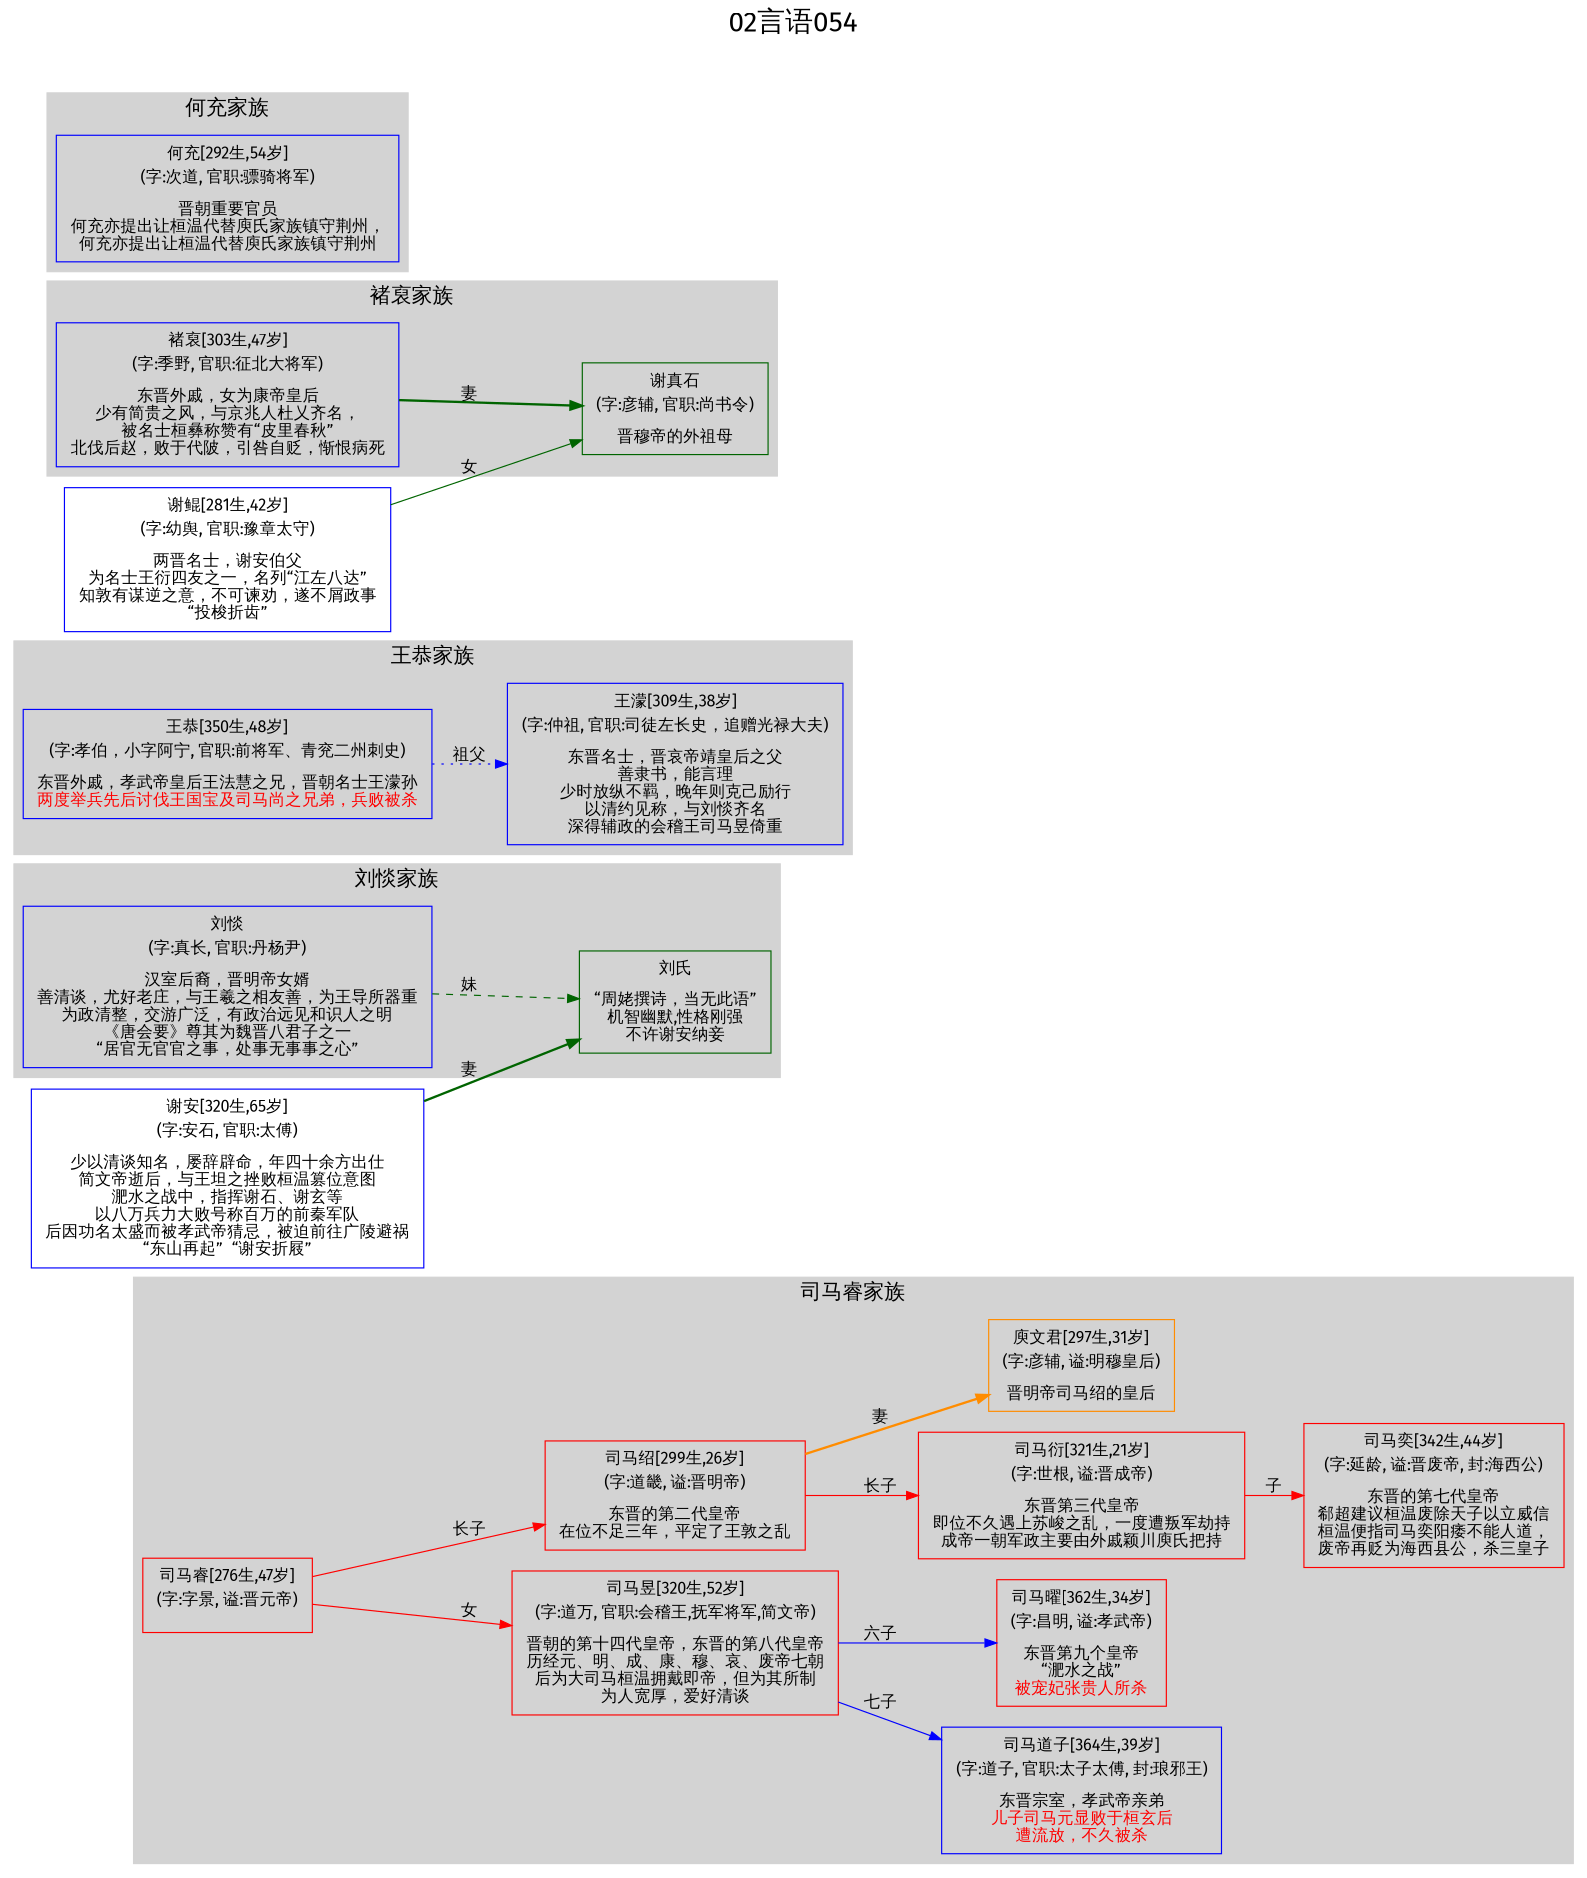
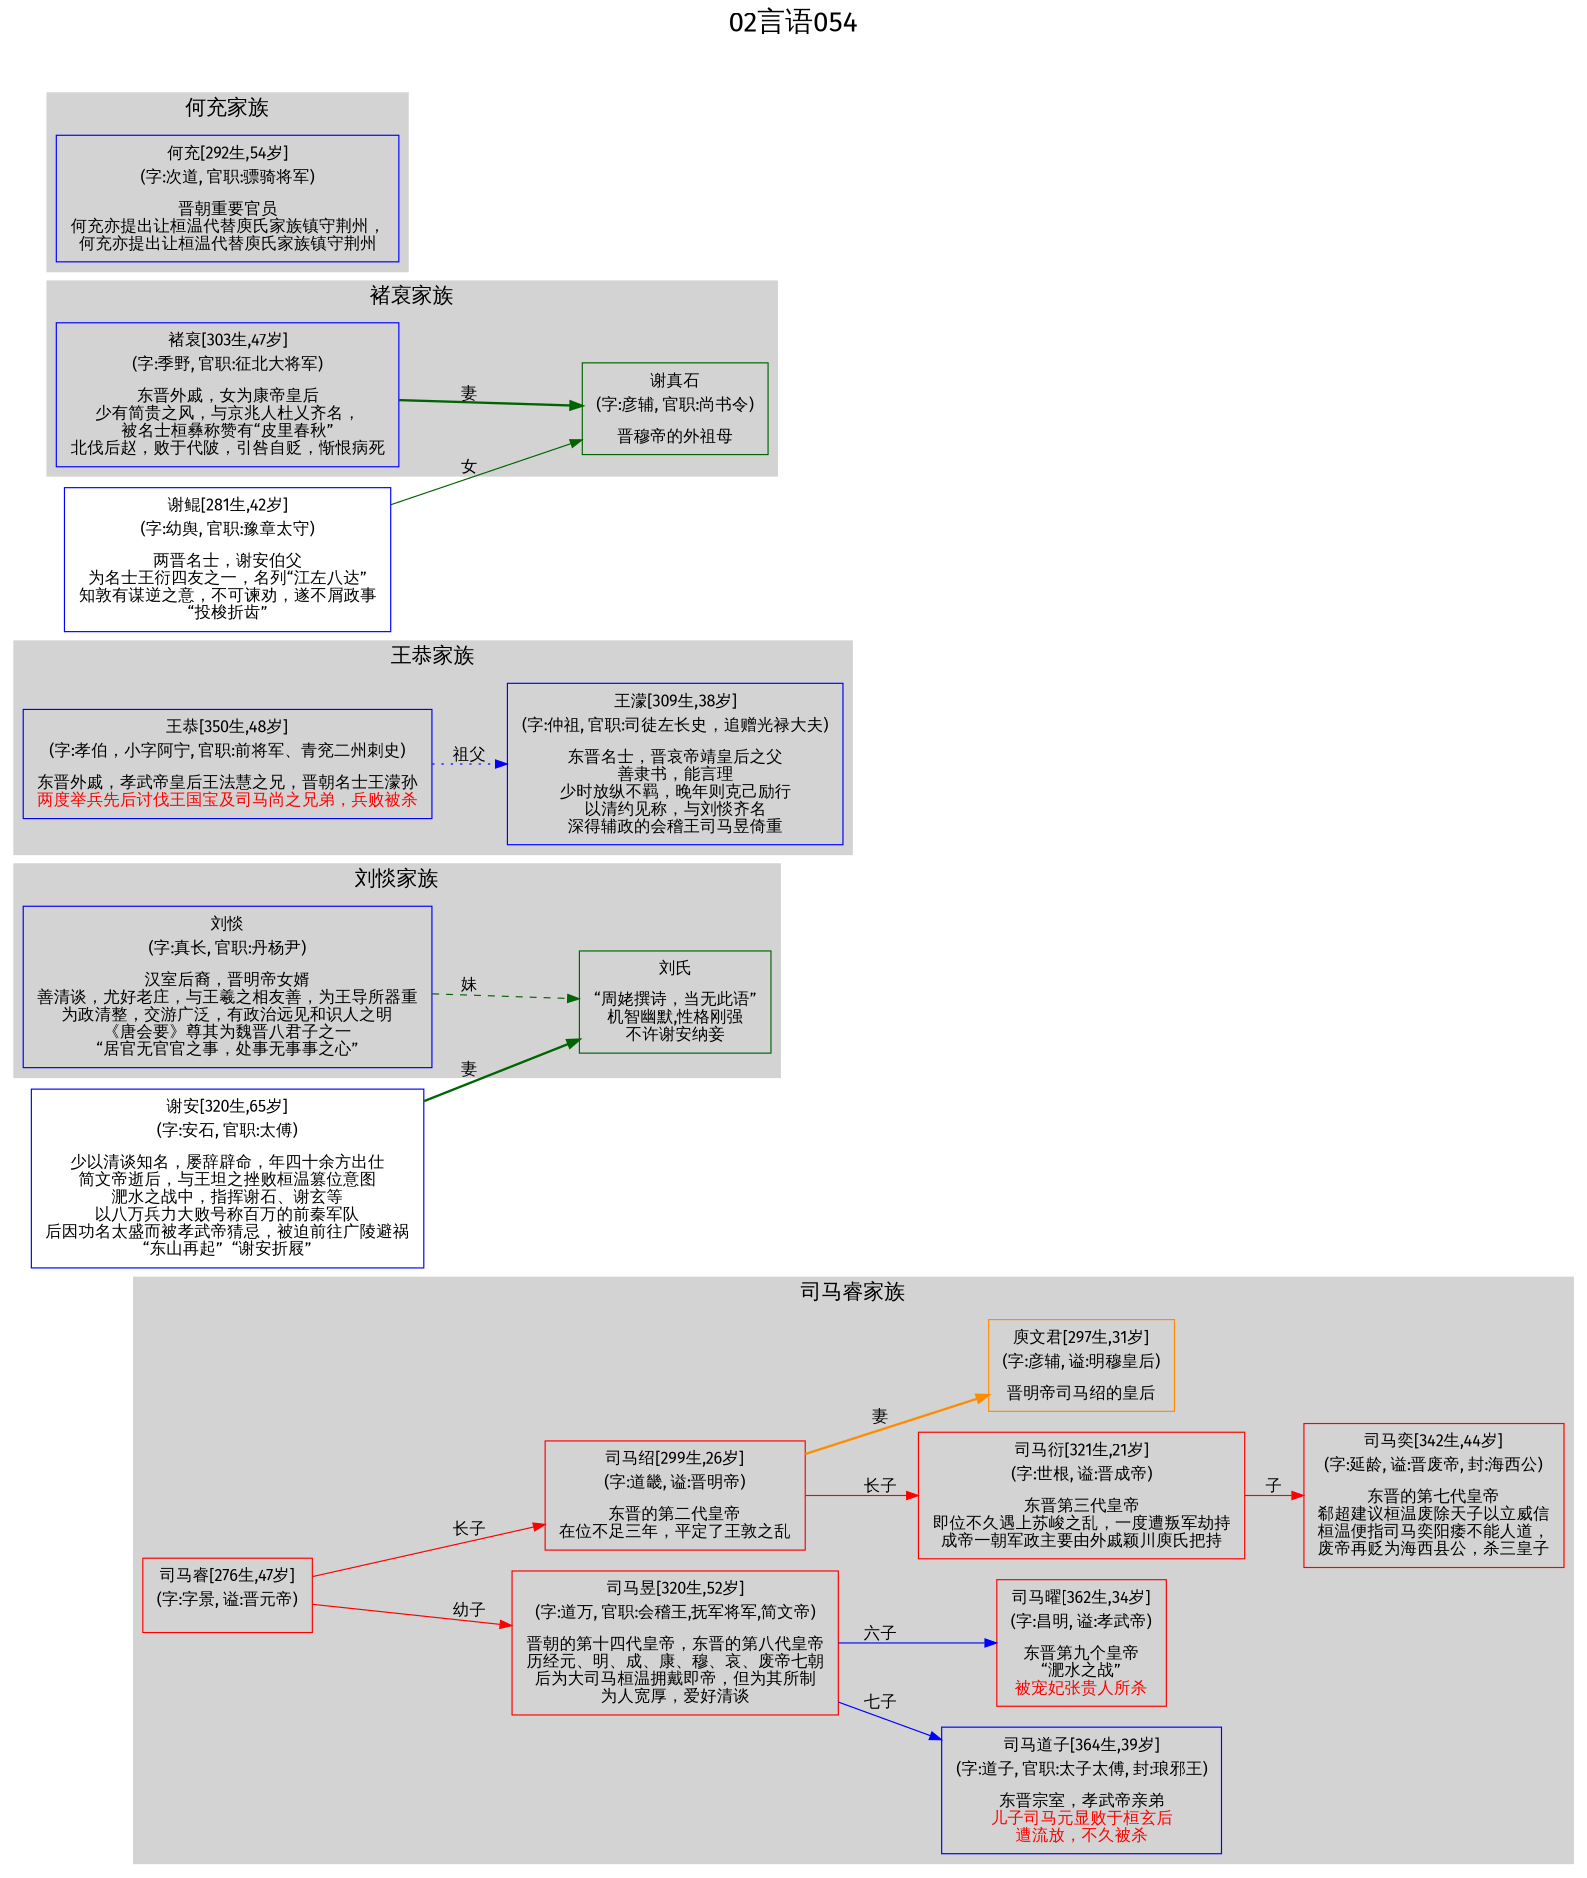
(470, 1611) -> (470, 1611)
